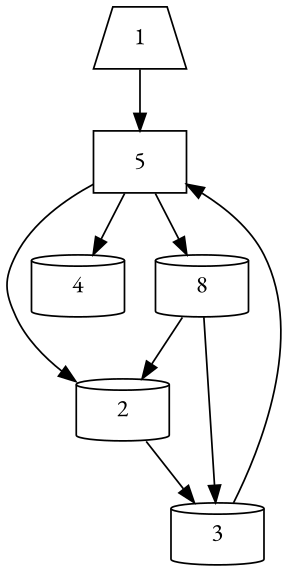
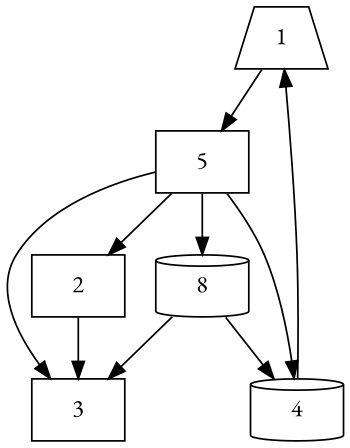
none -> (296, 233)
(280, 337) -> (31, 236)
(167, 341) -> (244, 341)
(123, 410) -> (78, 286)
(217, 534) -> (78, 410)
